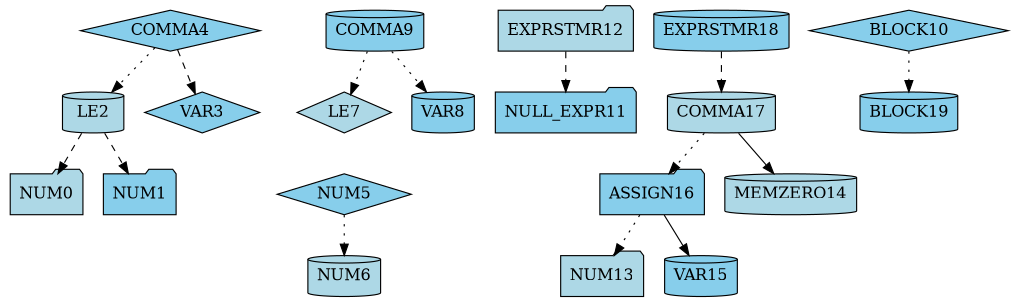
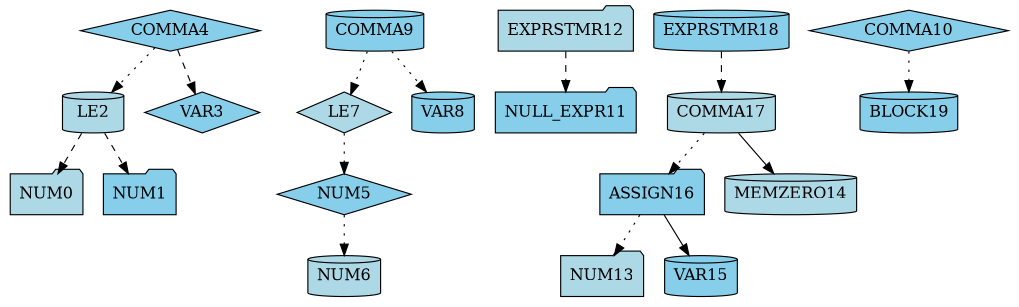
(909, 31) -> (909, 31)
none -> (344, 148)
